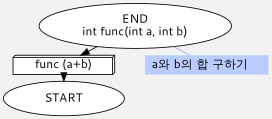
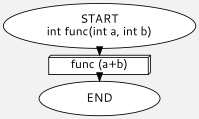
(135, 26) -> (100, 26)
(207, 65) -> none
(64, 99) -> (100, 99)
